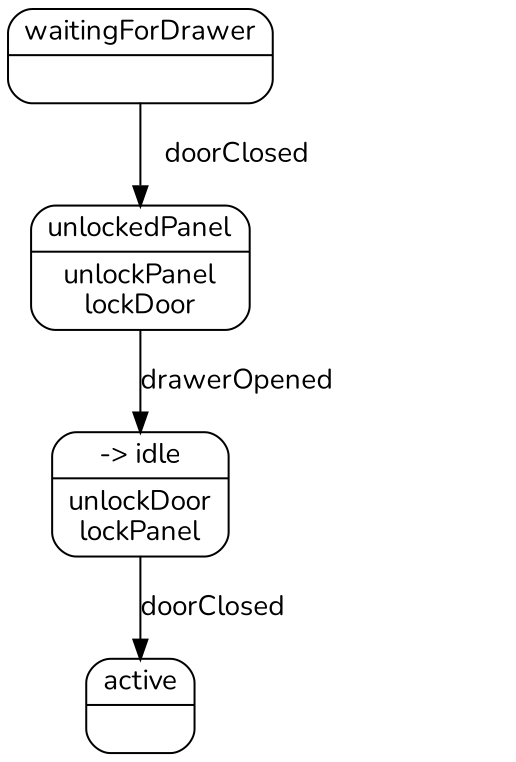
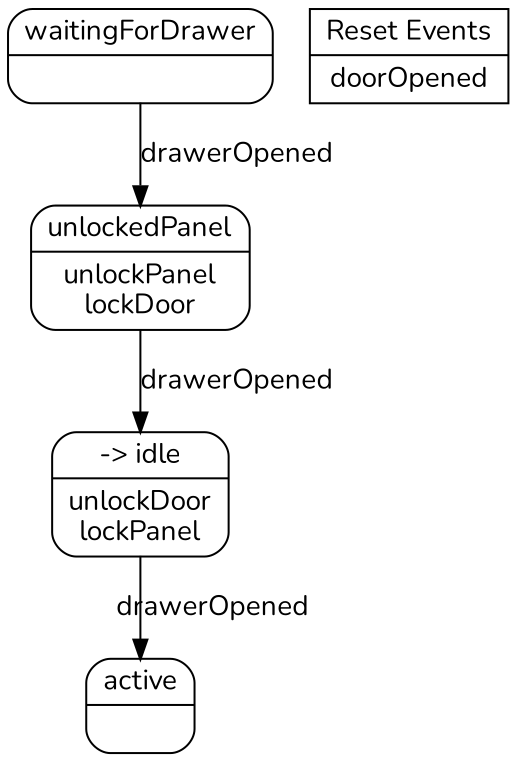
none -> (409, 56)
(238, 154) -> (238, 154)
(214, 608) -> (214, 608)
